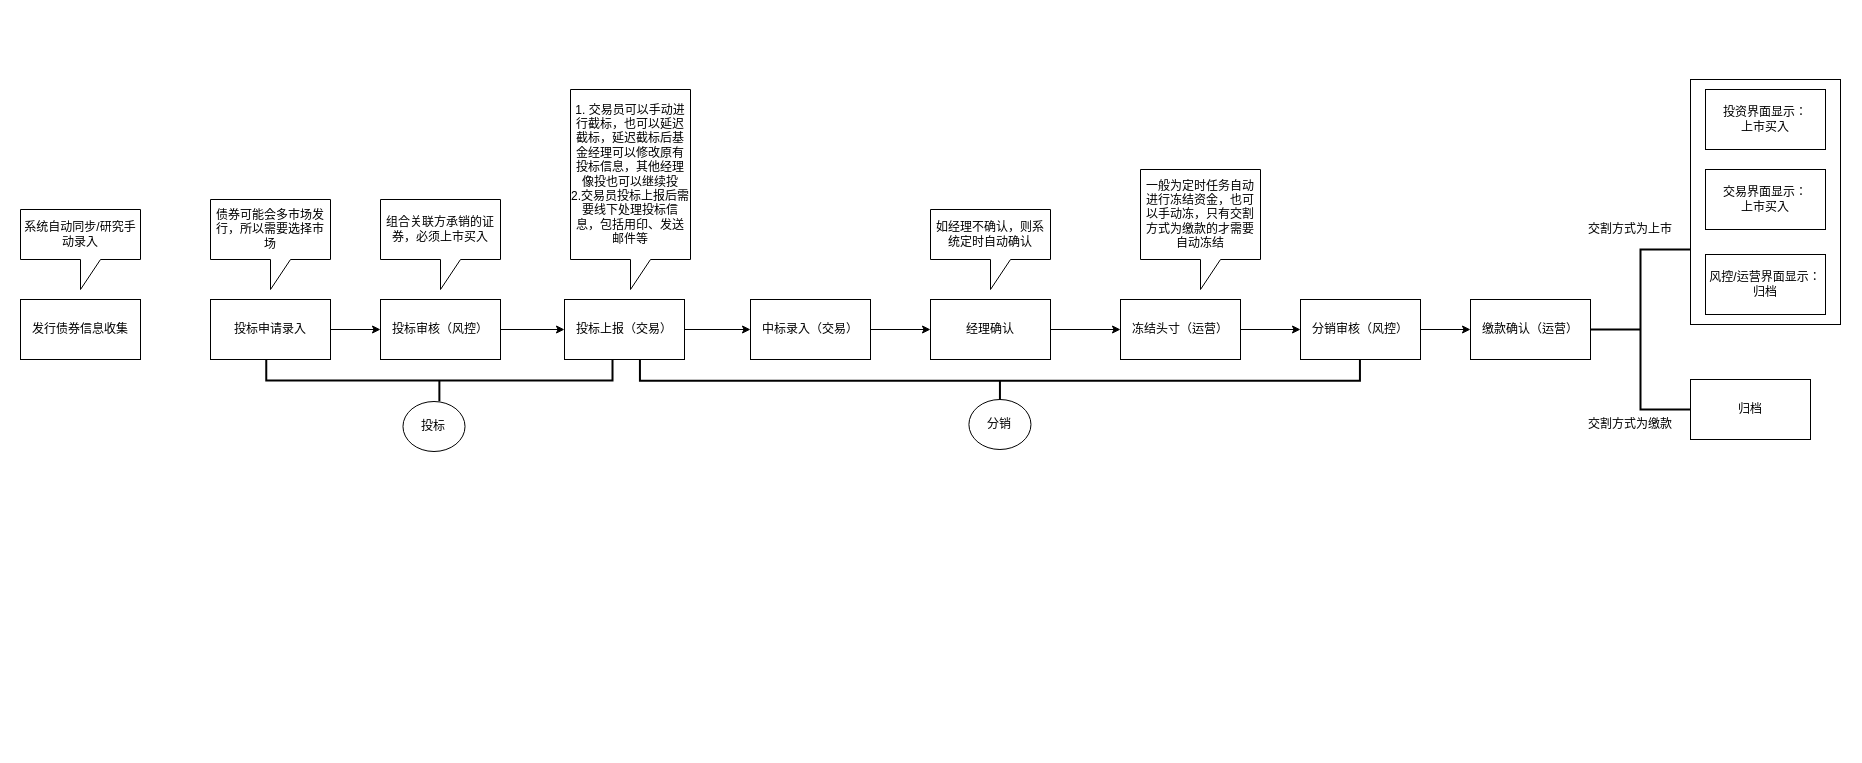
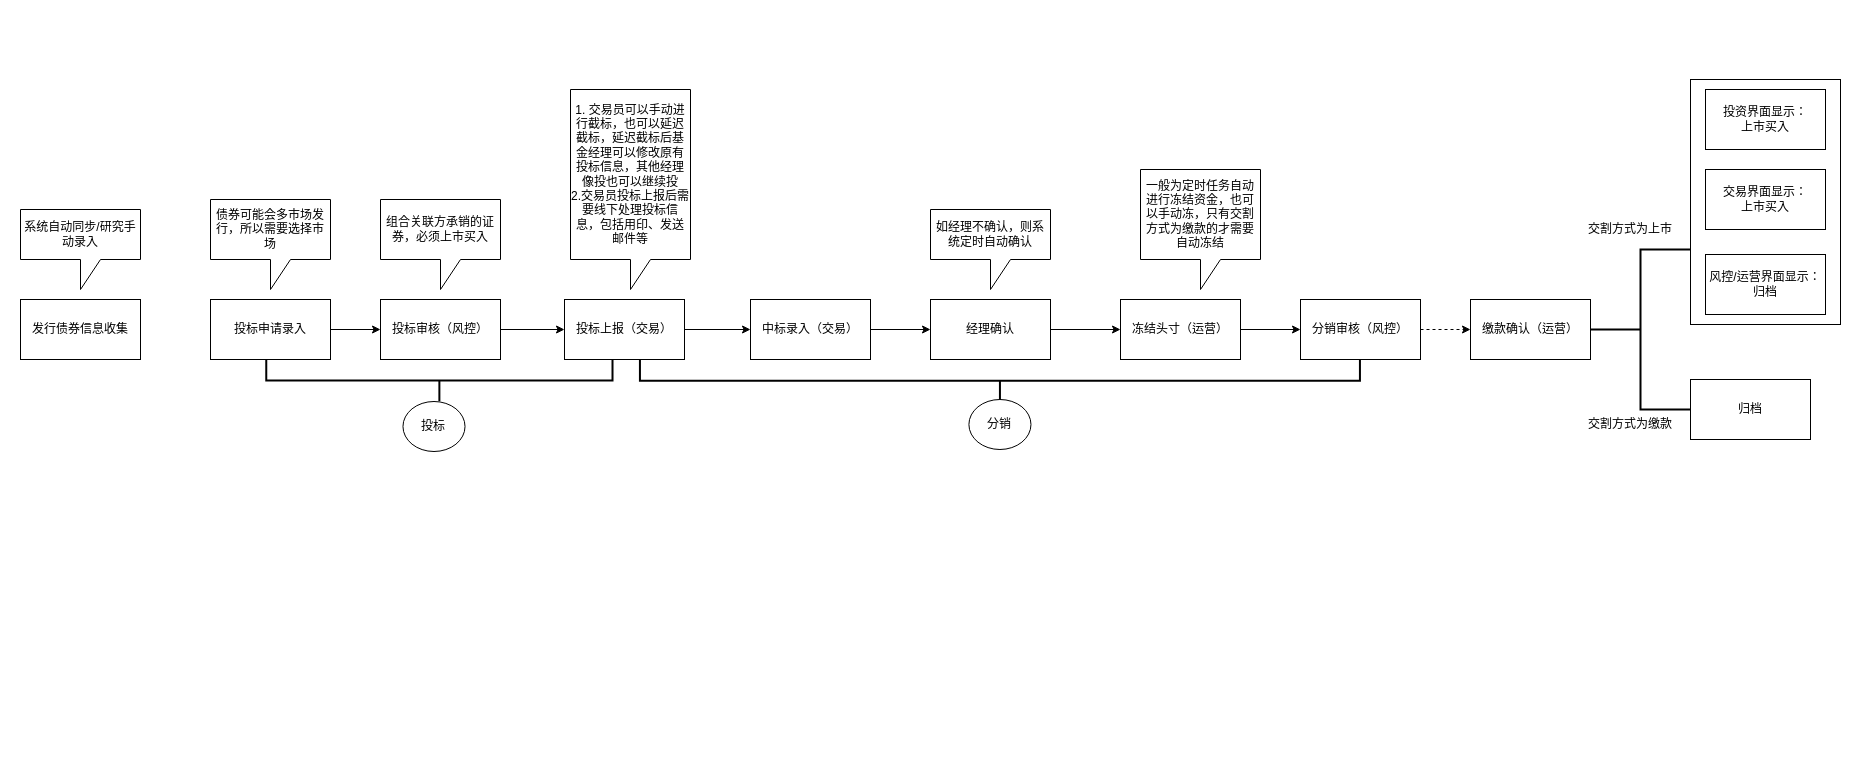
(1443, 330) -> (1443, 330)
